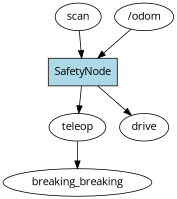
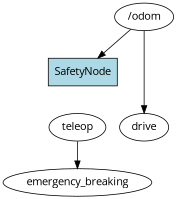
(78, 17) -> none
(80, 96) -> none
(112, 98) -> (144, 68)
(77, 182) -> (77, 182)
